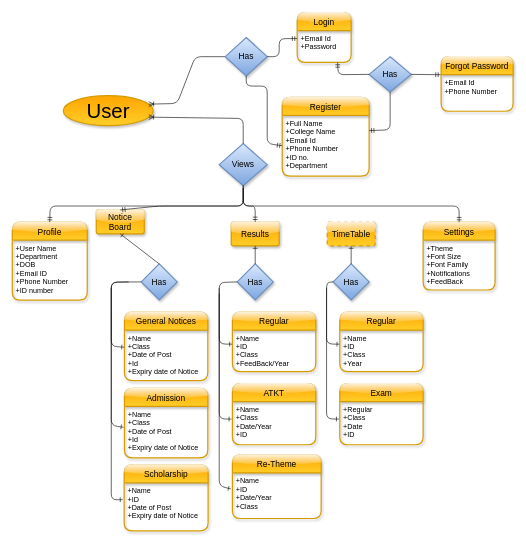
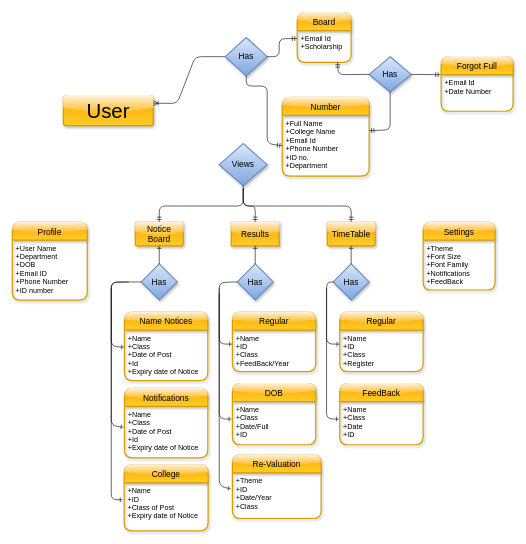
(324, 22) -> (324, 22)
(316, 39) -> (316, 39)
(477, 66) -> (477, 66)
(460, 83) -> (460, 83)
(326, 107) -> (326, 107)
(108, 111) -> (108, 111)
(172, 118) -> none
(132, 206) -> none
(459, 211) -> none
none -> (351, 214)
(120, 222) -> (159, 234)
(255, 234) -> (255, 234)
(351, 234) -> (351, 234)
(166, 322) -> (166, 322)
(353, 338) -> (353, 338)
(274, 393) -> (274, 393)
(381, 393) -> (381, 393)
(166, 398) -> (166, 398)
(246, 410) -> (246, 410)
(358, 410) -> (353, 410)
(277, 465) -> (277, 465)
(166, 475) -> (166, 475)
(246, 481) -> (248, 481)
(138, 491) -> (138, 491)
